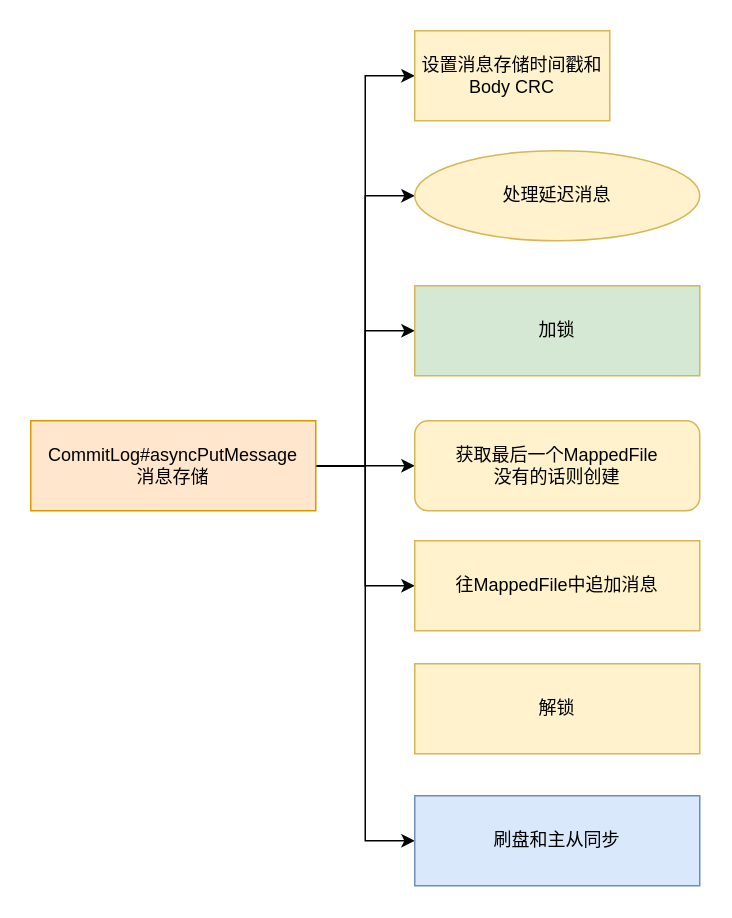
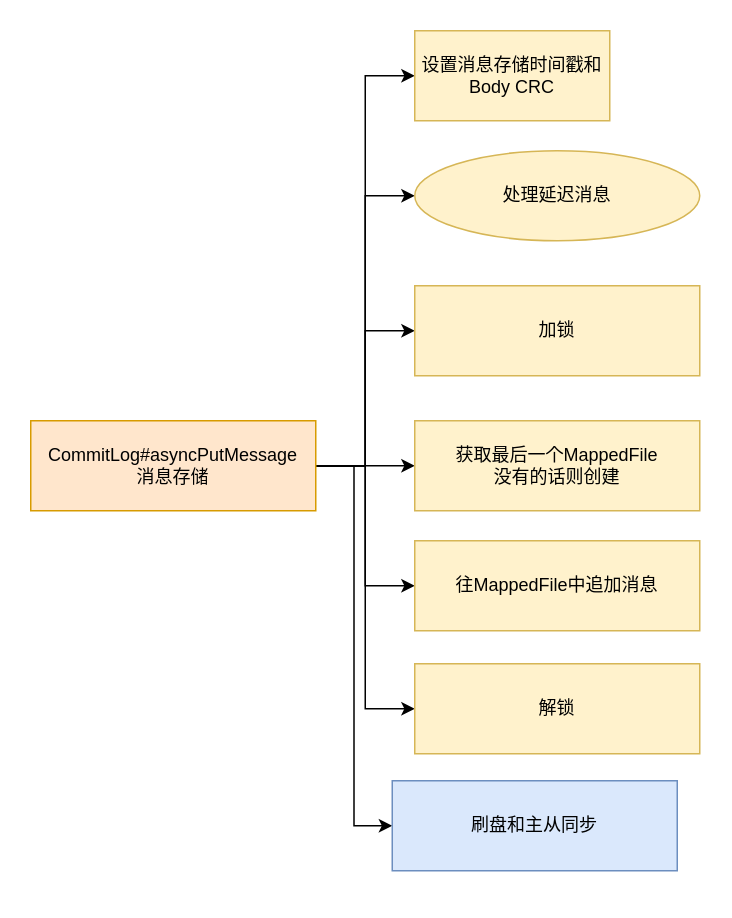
(557, 331) -> (557, 331)
(557, 466) -> (557, 466)
none -> (387, 709)
(557, 841) -> (535, 826)
